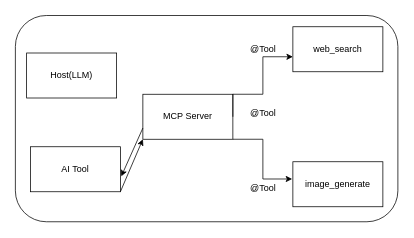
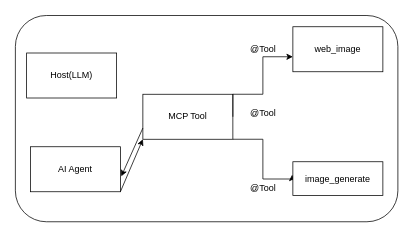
(338, 49) -> (338, 49)
(188, 117) -> (188, 117)
(75, 169) -> (75, 169)
(338, 184) -> (338, 179)
